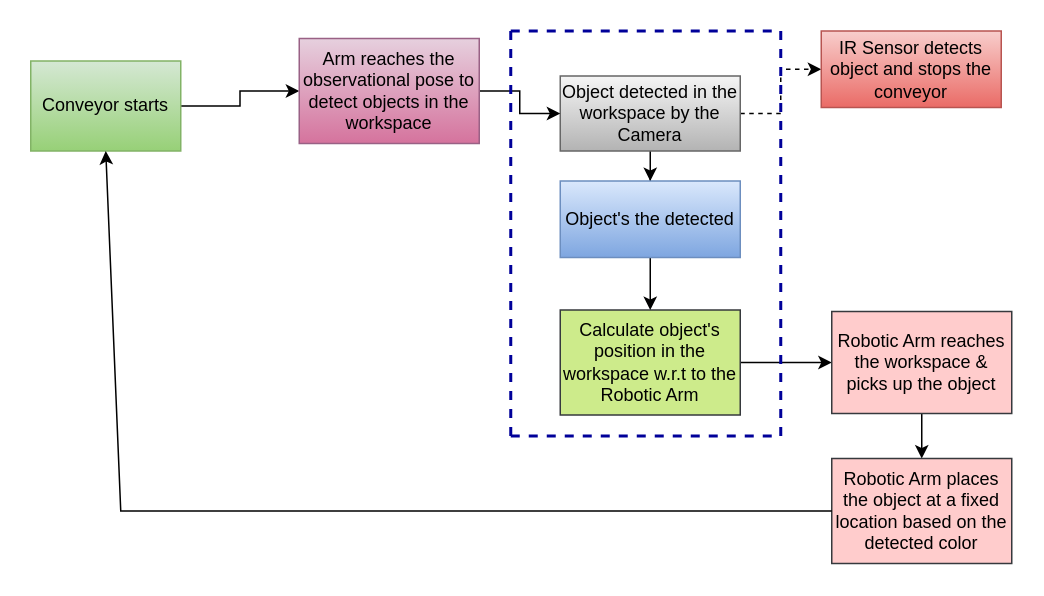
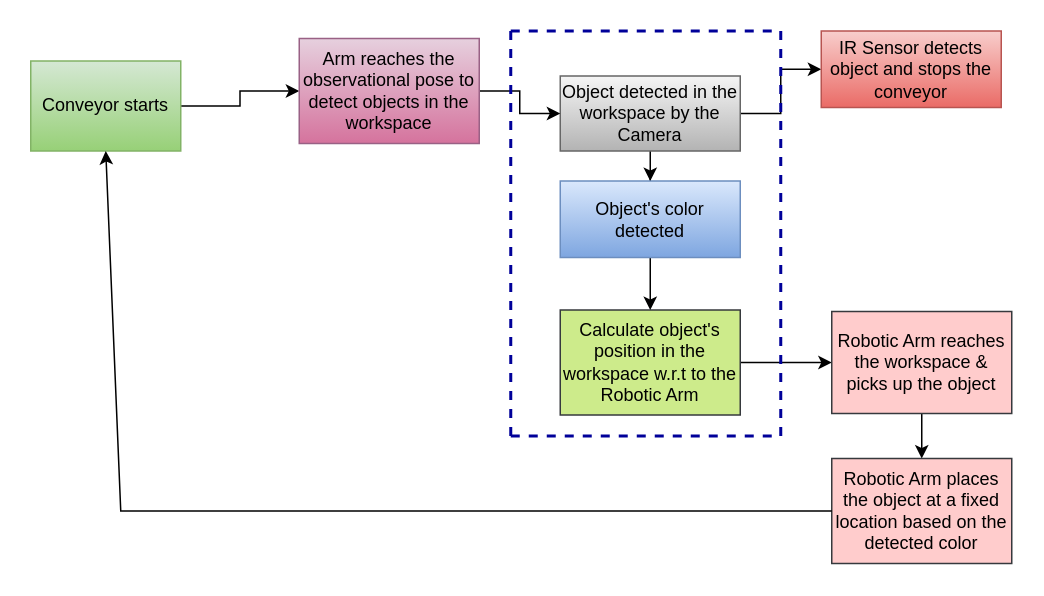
(759, 113) -> (759, 113)
(650, 220) -> (650, 220)
